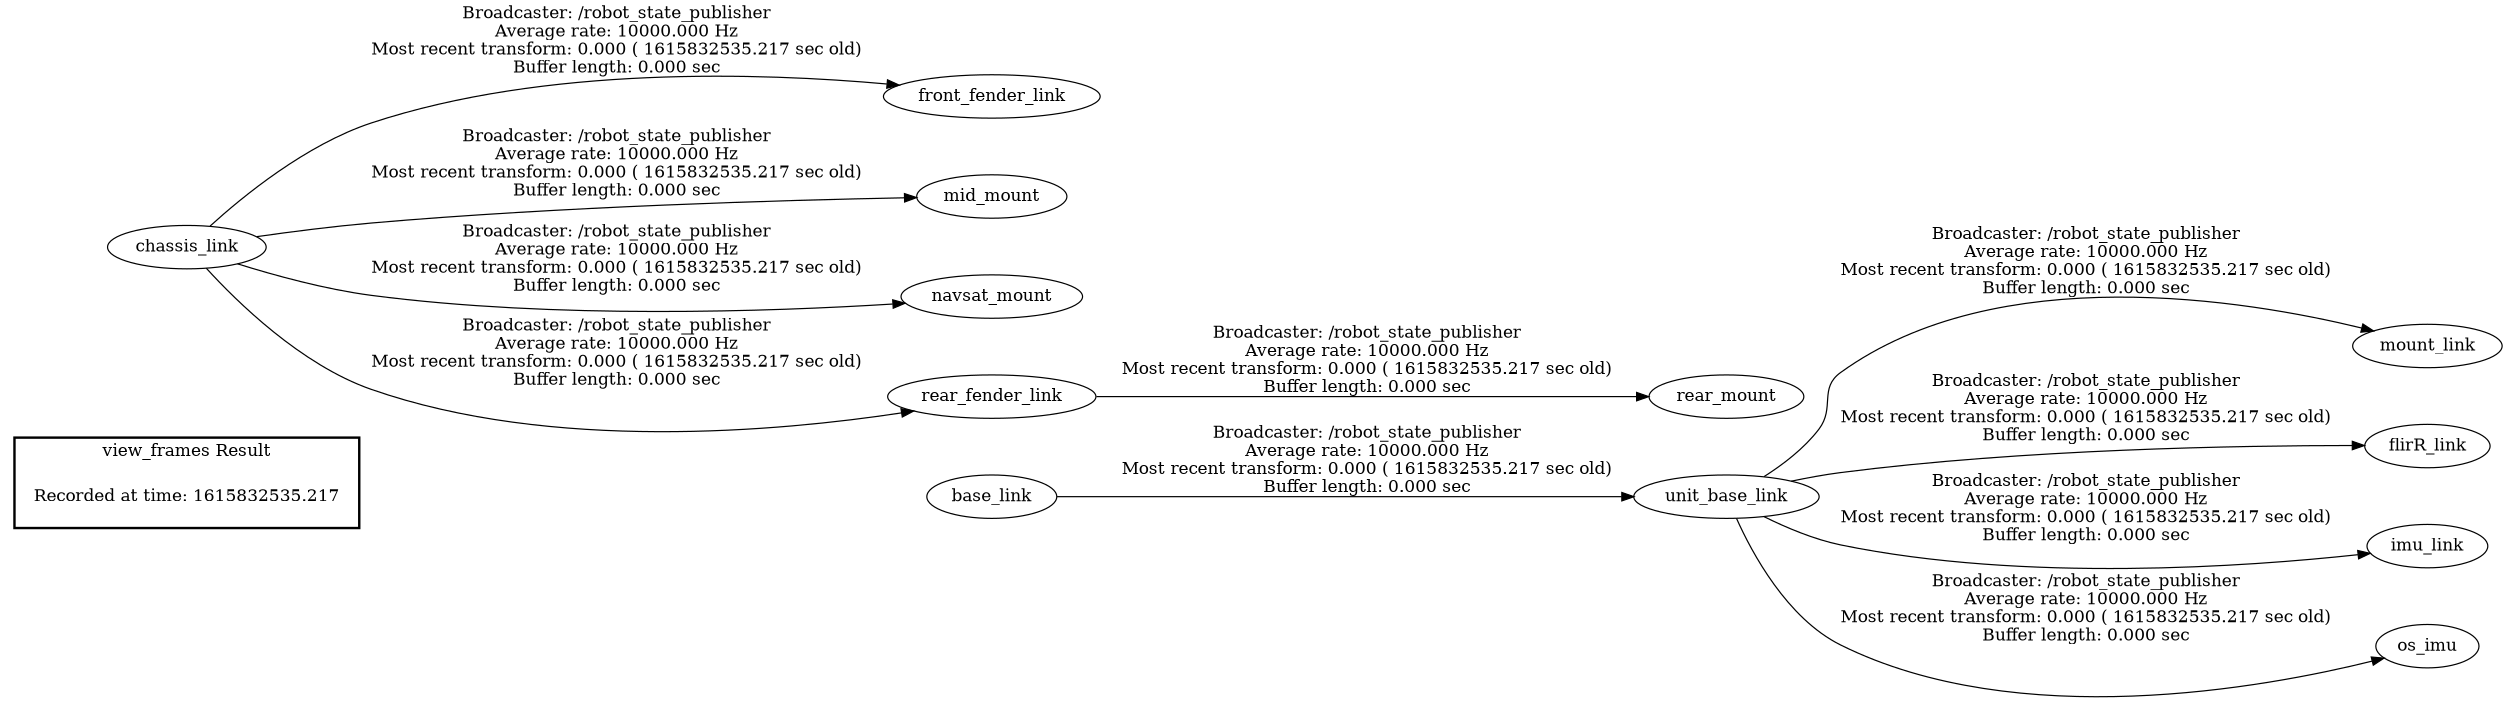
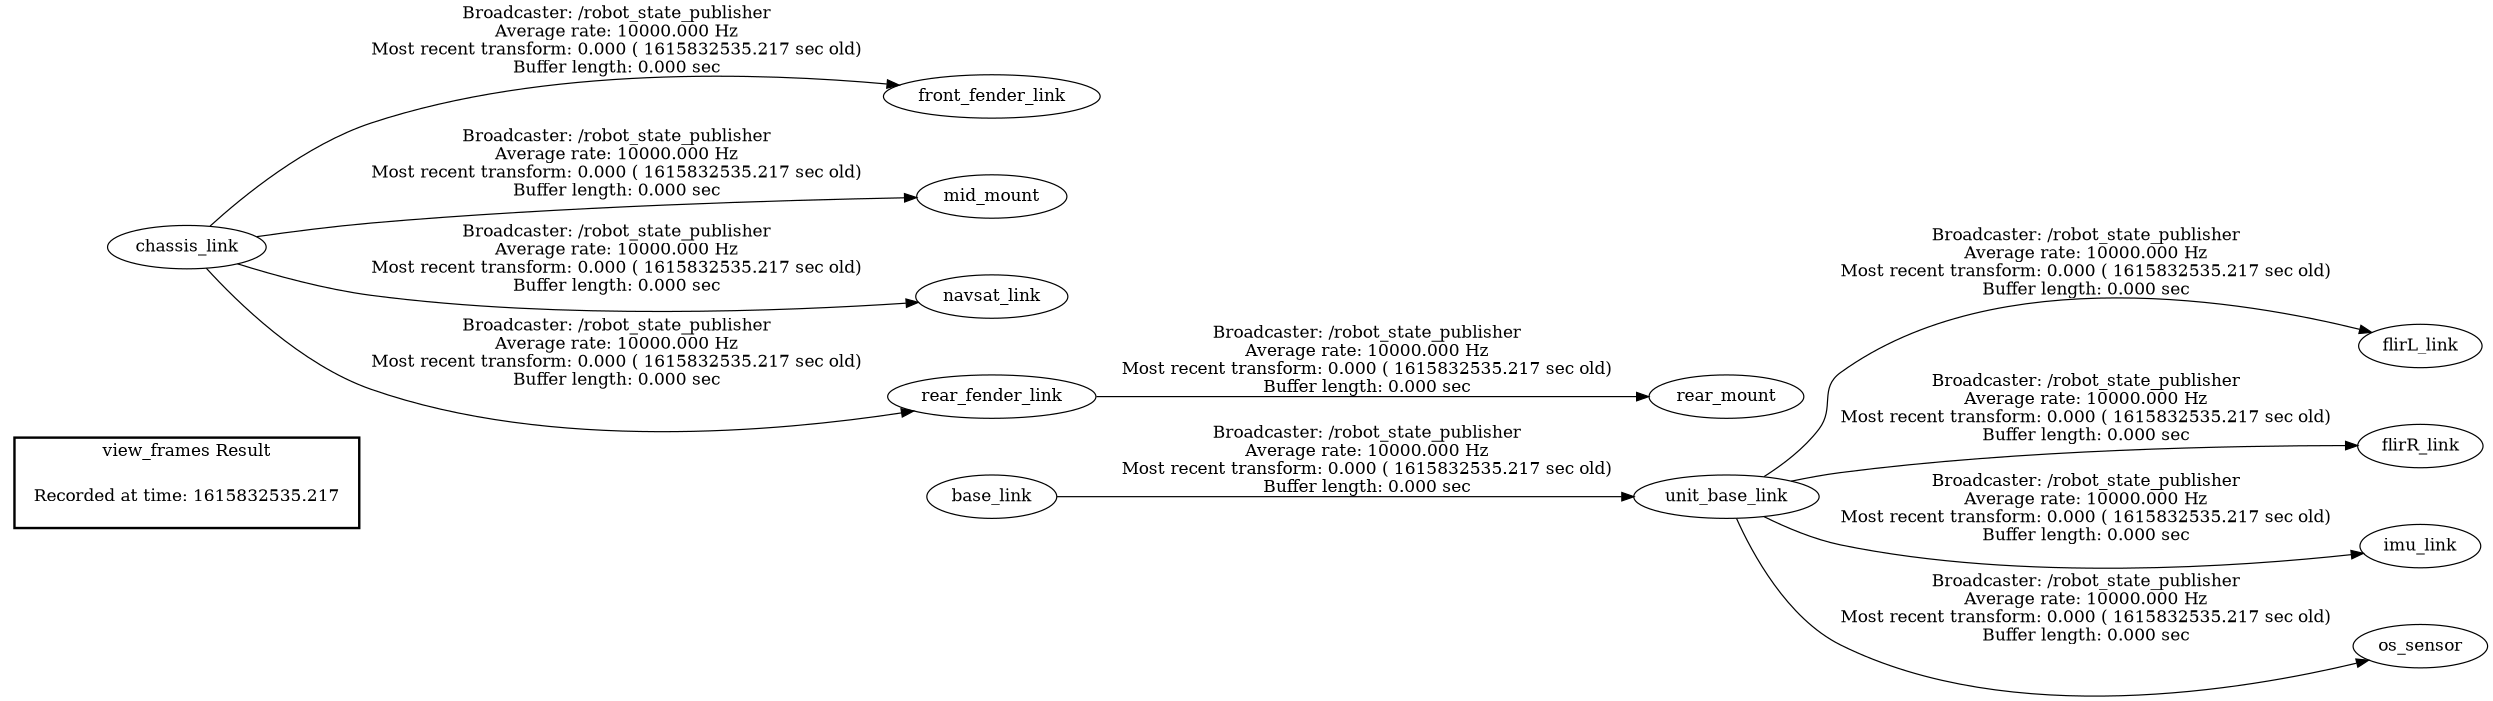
(992, 297) -> (992, 297)
(2427, 346) -> (2420, 346)
(2427, 646) -> (2420, 646)
